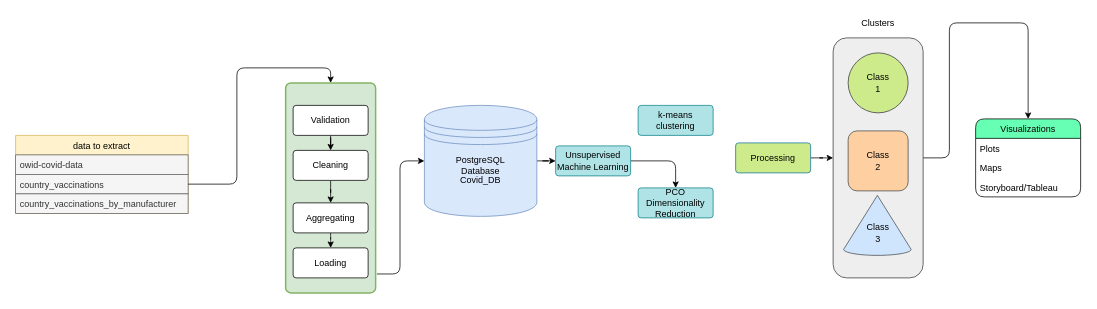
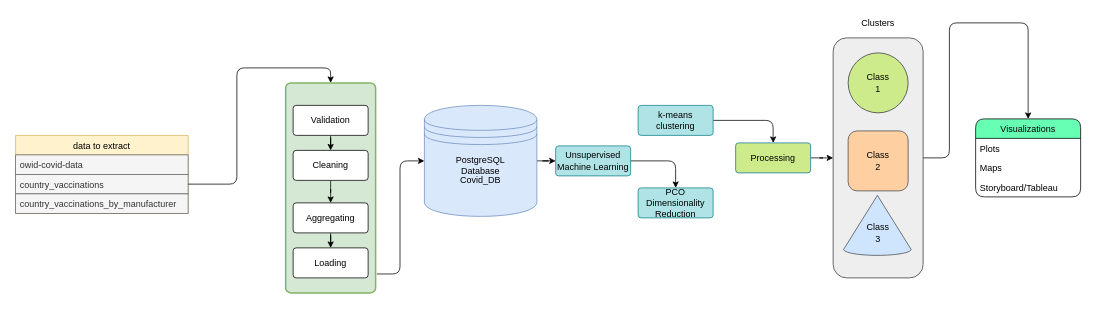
none -> (743, 120)
(330, 240) -> (330, 240)
